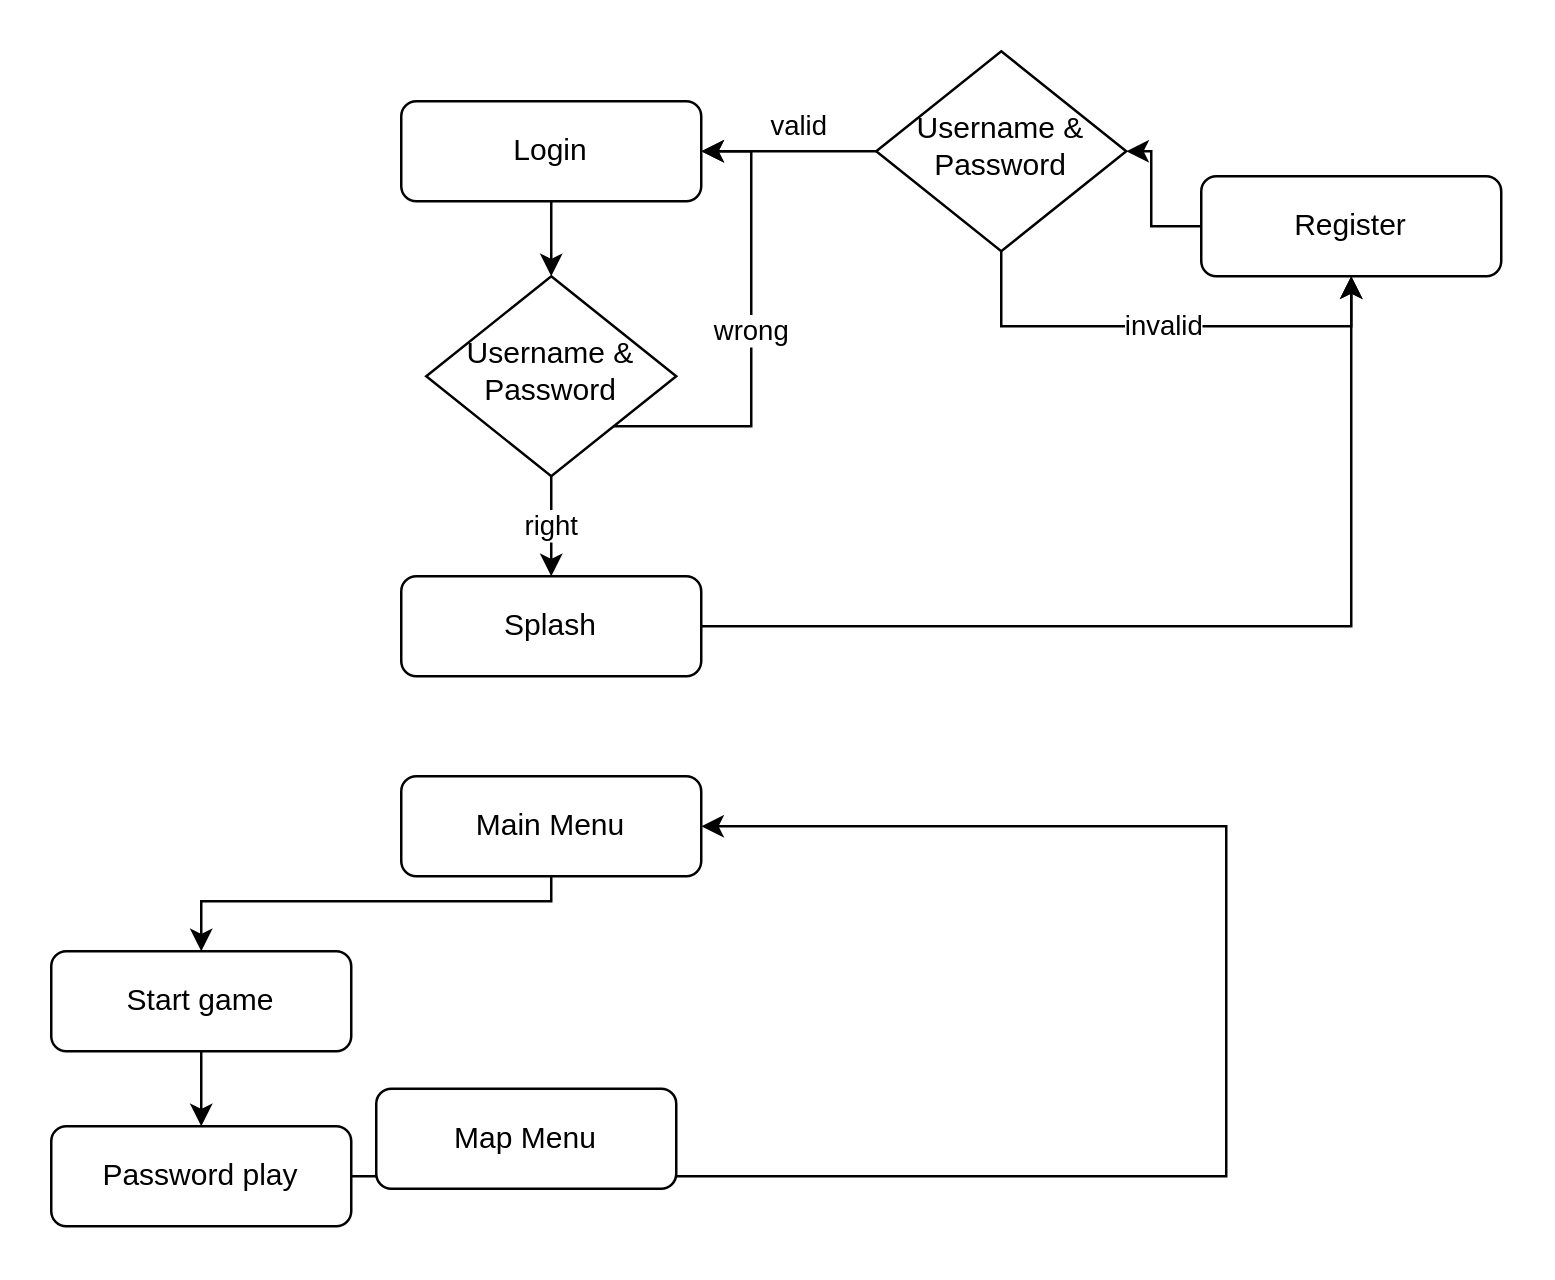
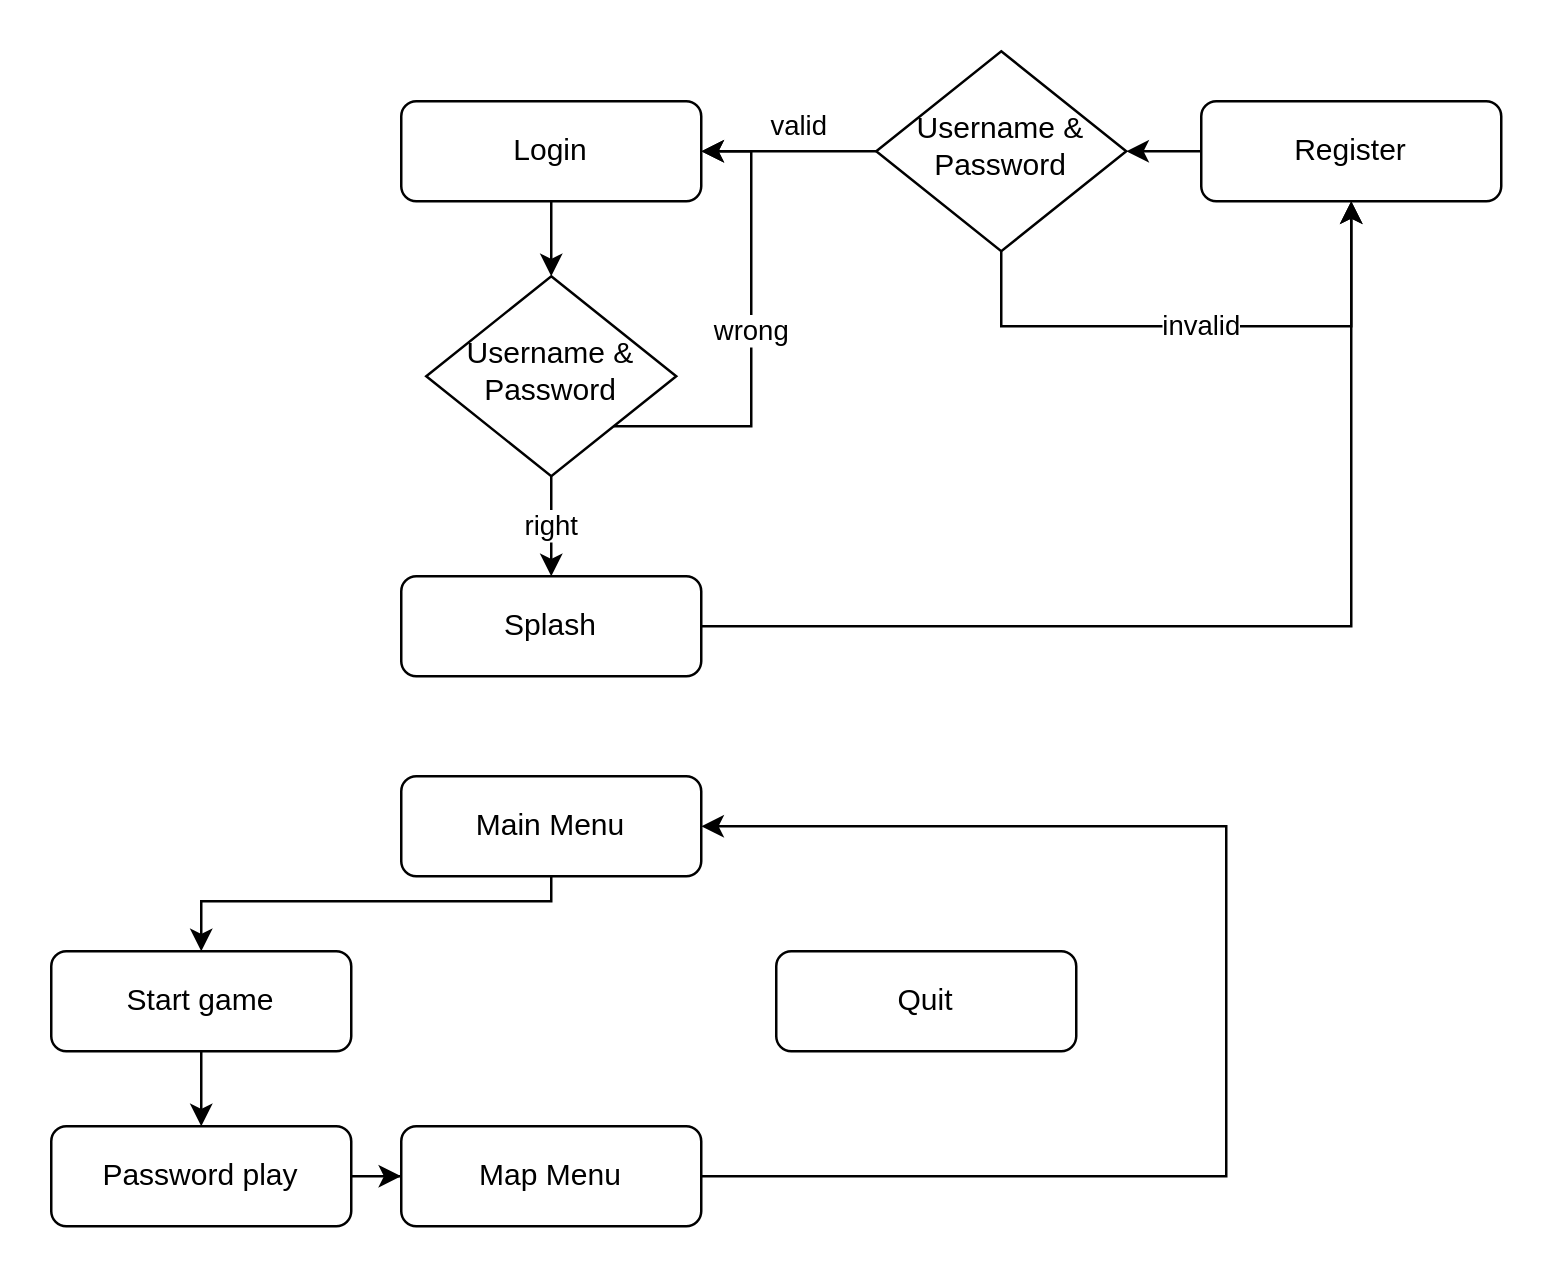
(1351, 226) -> (1351, 151)
none -> (926, 1001)
(526, 1139) -> (551, 1176)
